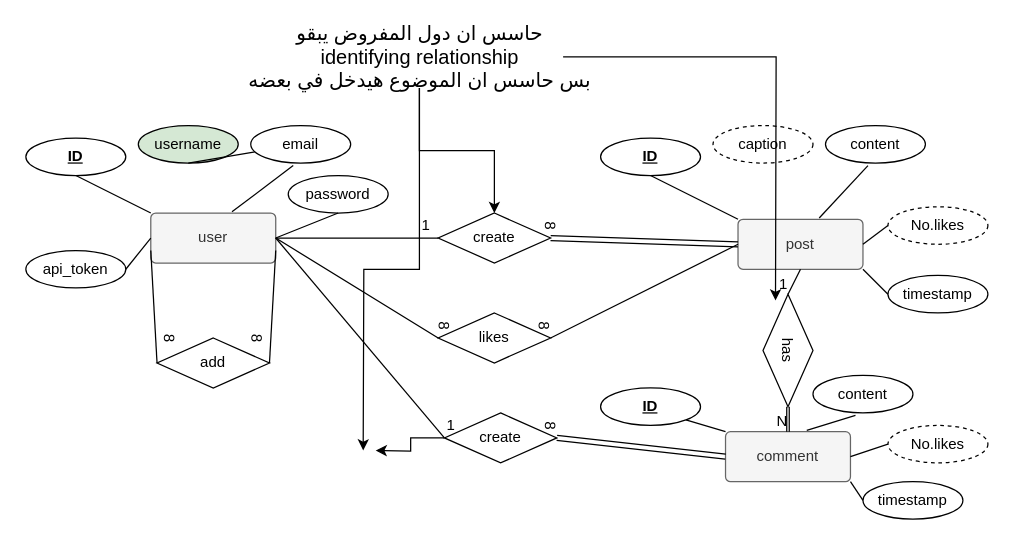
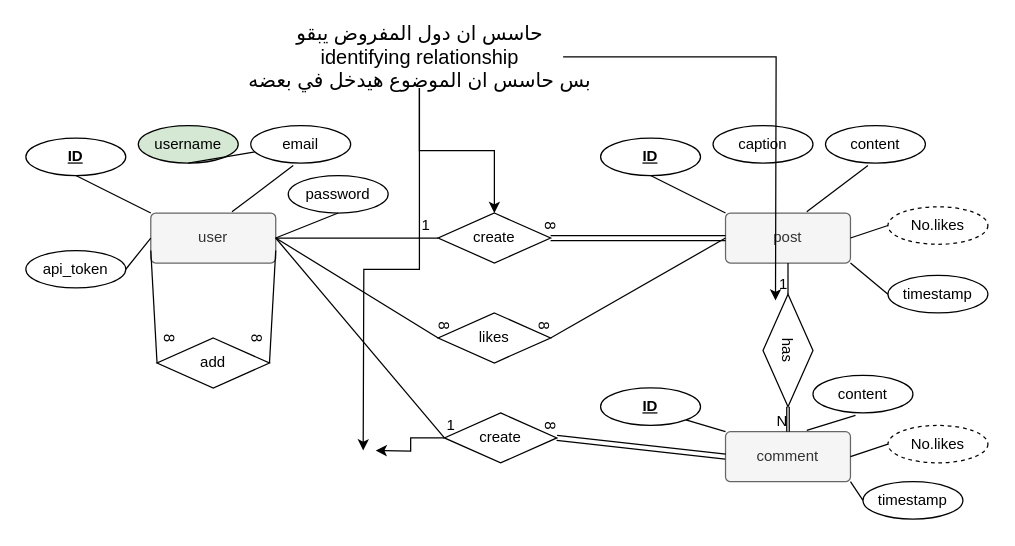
(763, 144) -> (763, 144)
(801, 244) -> (788, 238)
